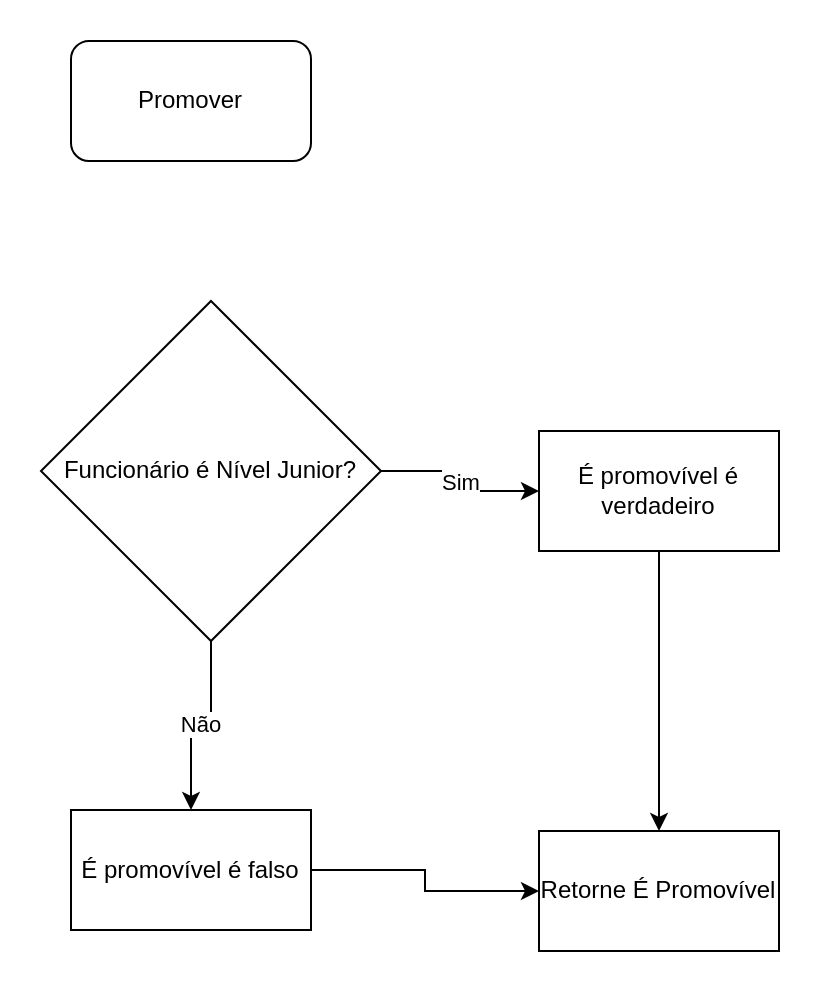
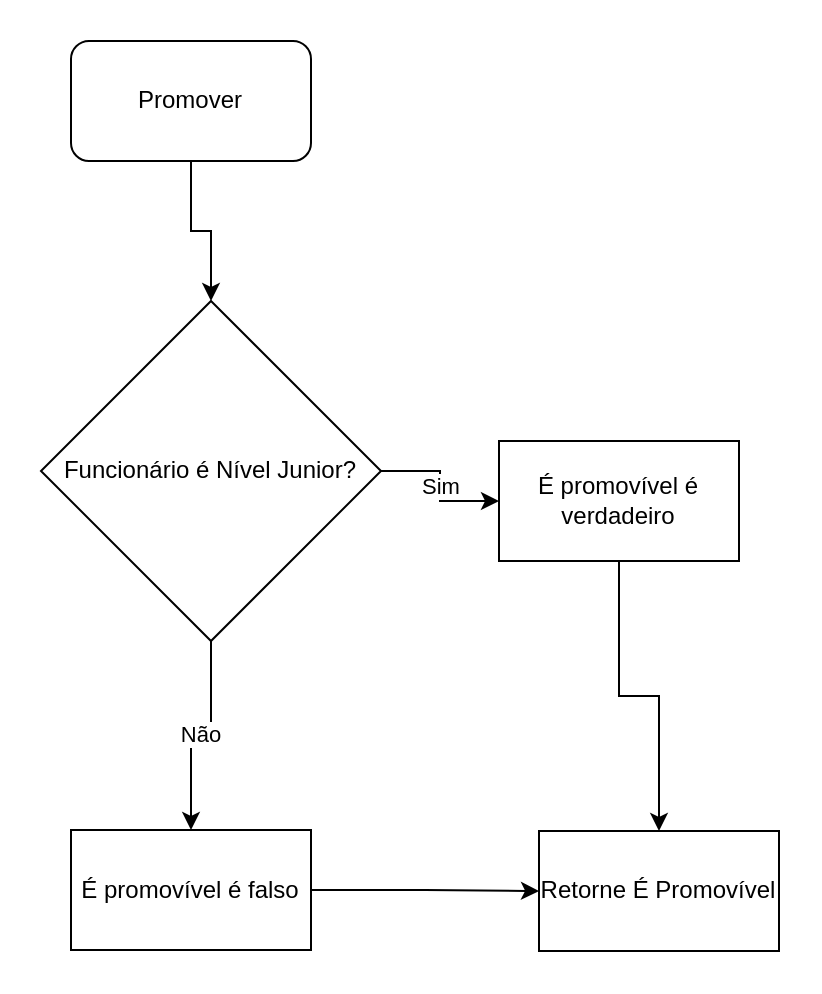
none -> (194, 231)
(659, 491) -> (619, 501)
(191, 870) -> (191, 890)
